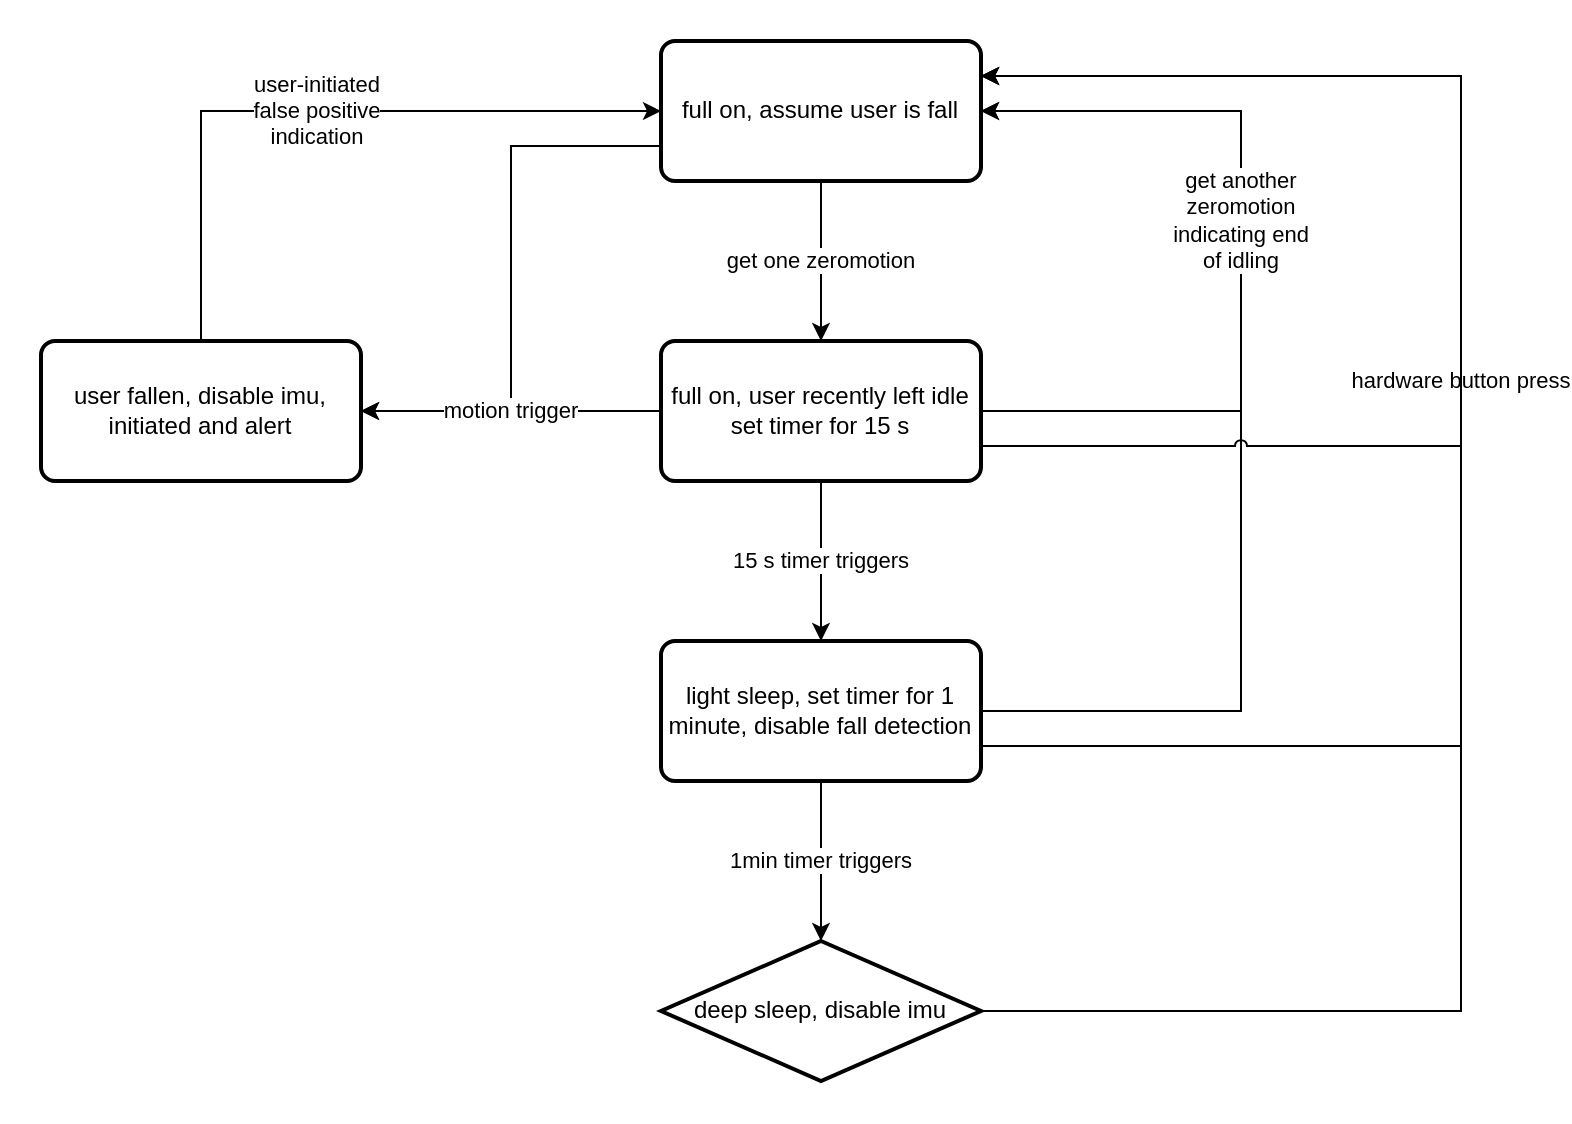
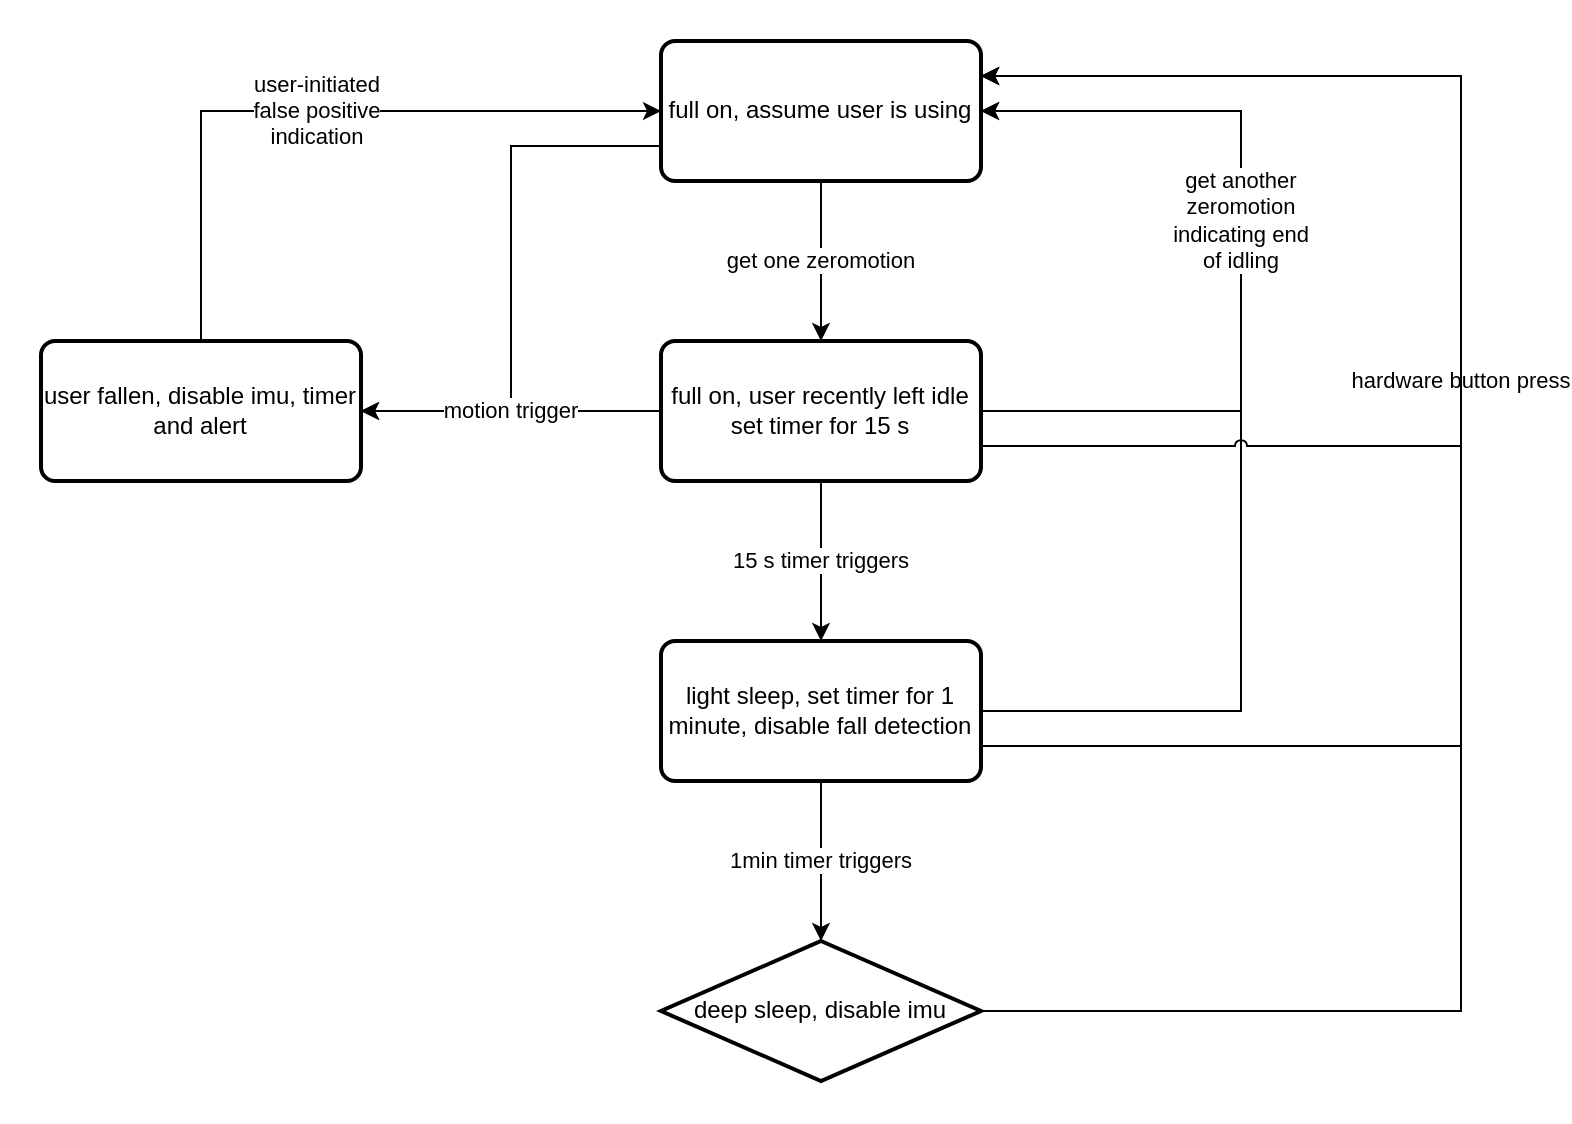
(821, 111) -> (821, 111)
(201, 411) -> (201, 411)
